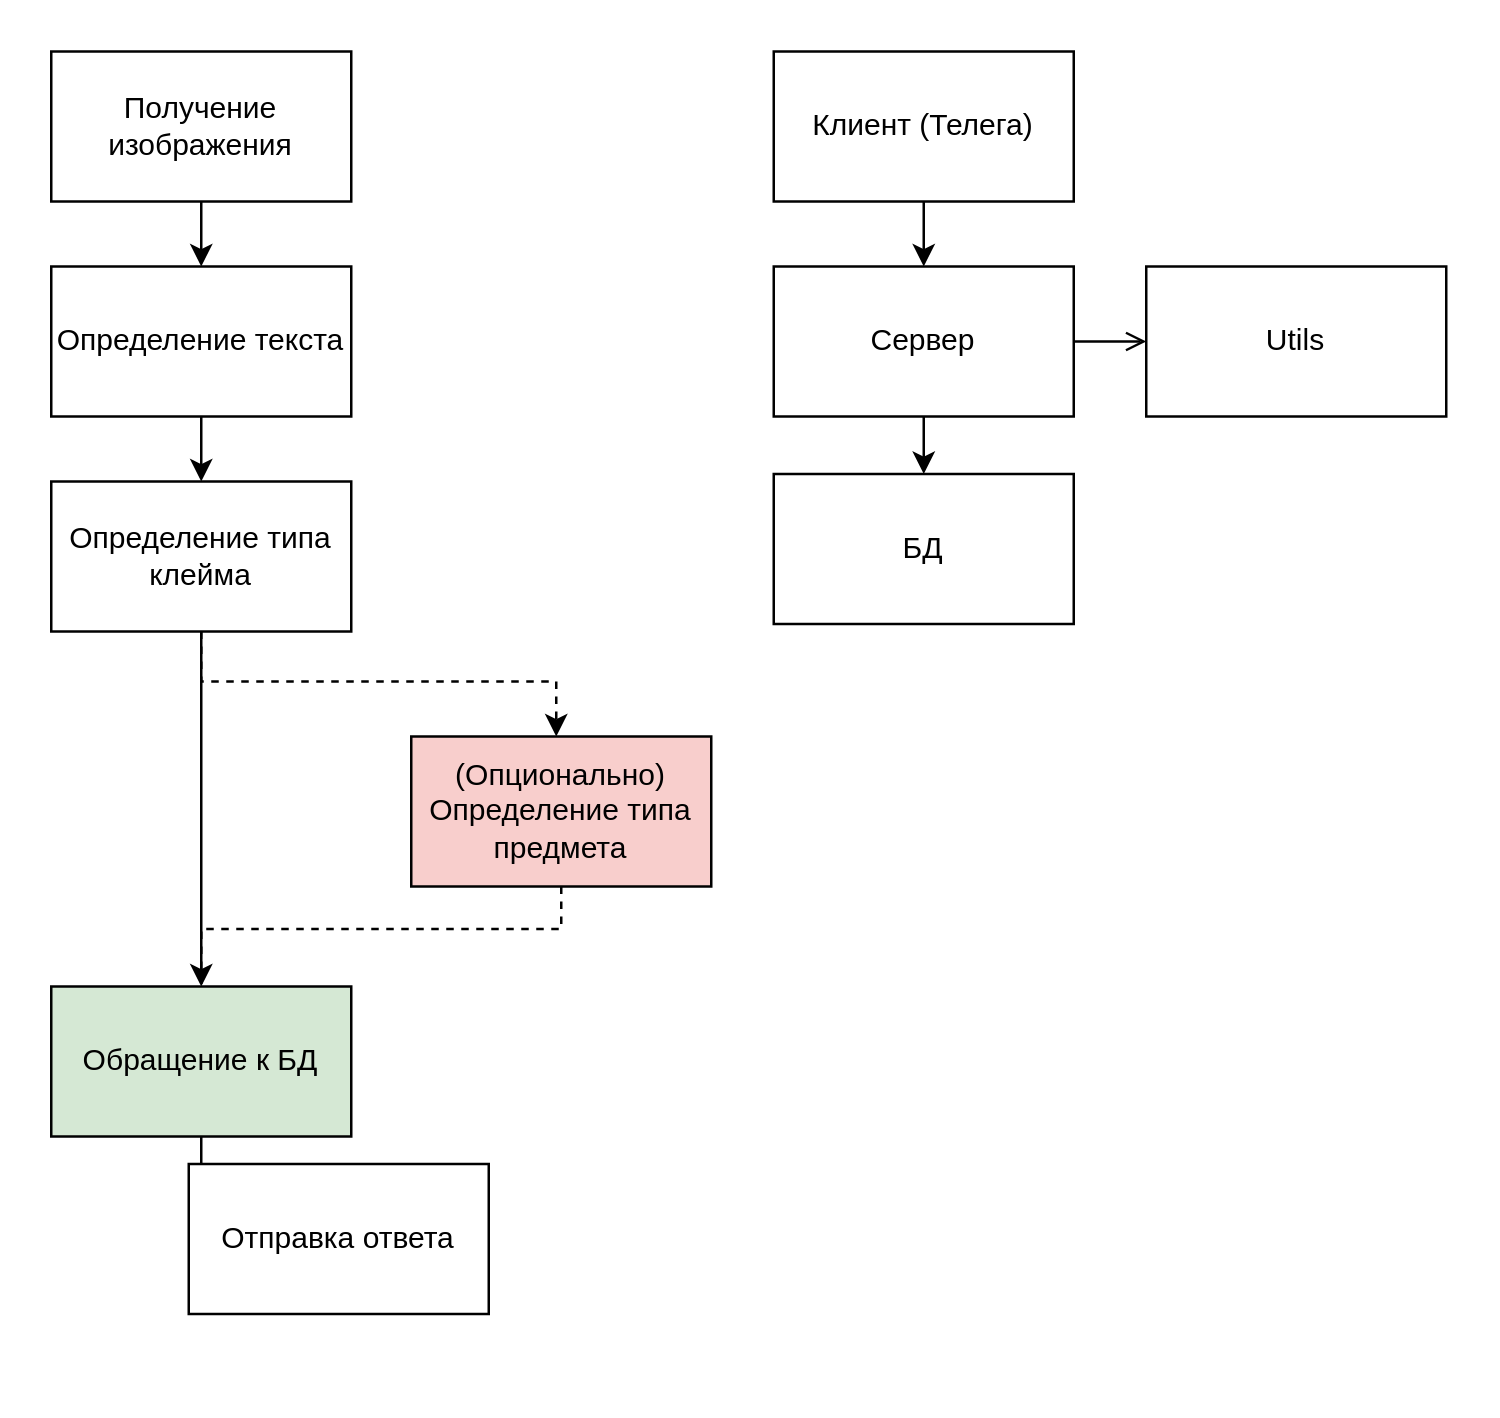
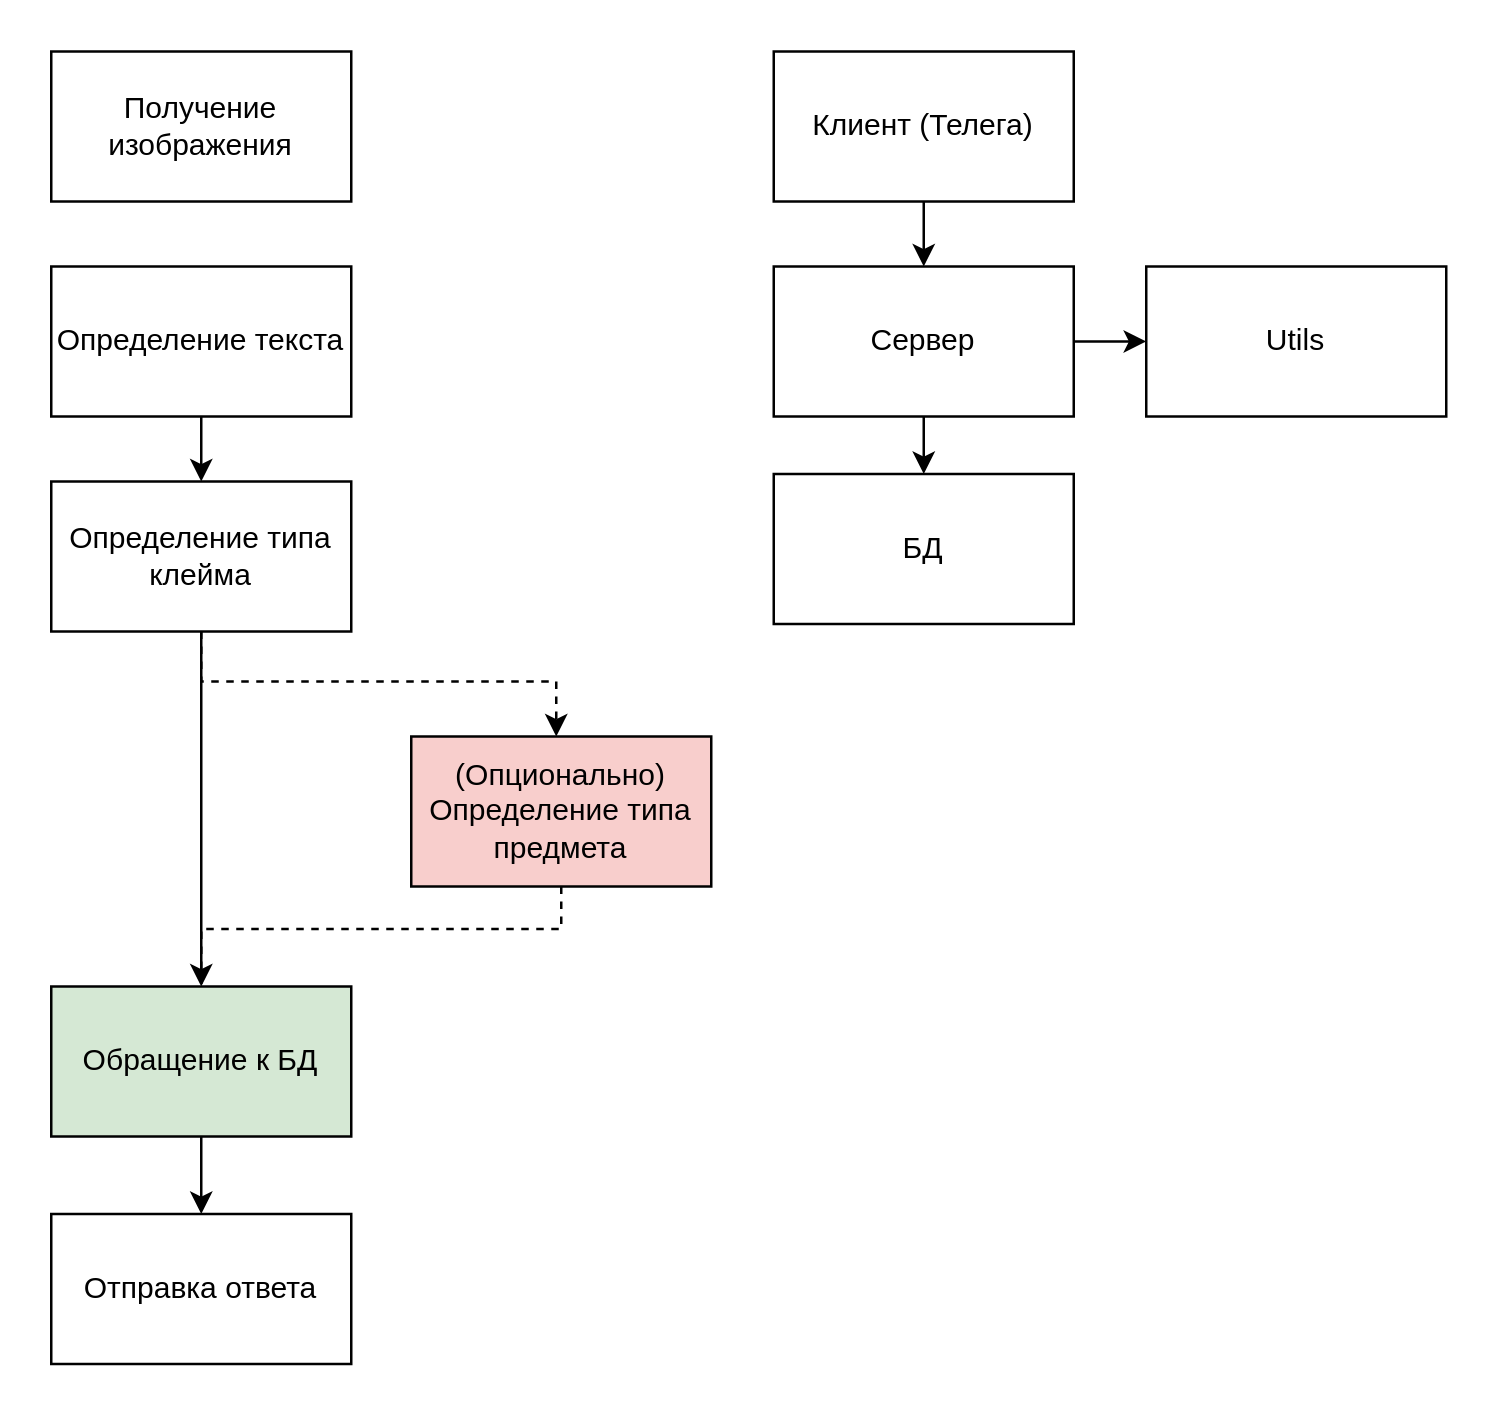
(201, 242) -> none
(1132, 341) -> (1128, 341)
(339, 1239) -> (201, 1289)
